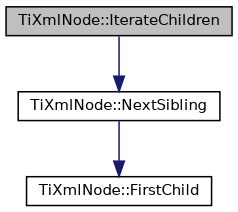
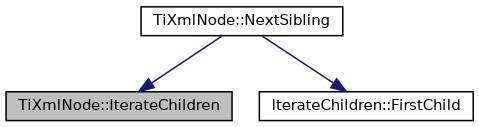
(119, 56) -> (187, 59)
(119, 191) -> (366, 106)
